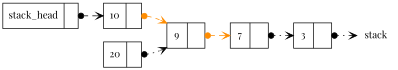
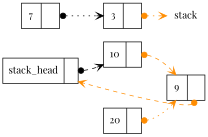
(217, 36) -> (138, 97)
(344, 36) -> (153, 16)
(154, 53) -> (160, 115)
